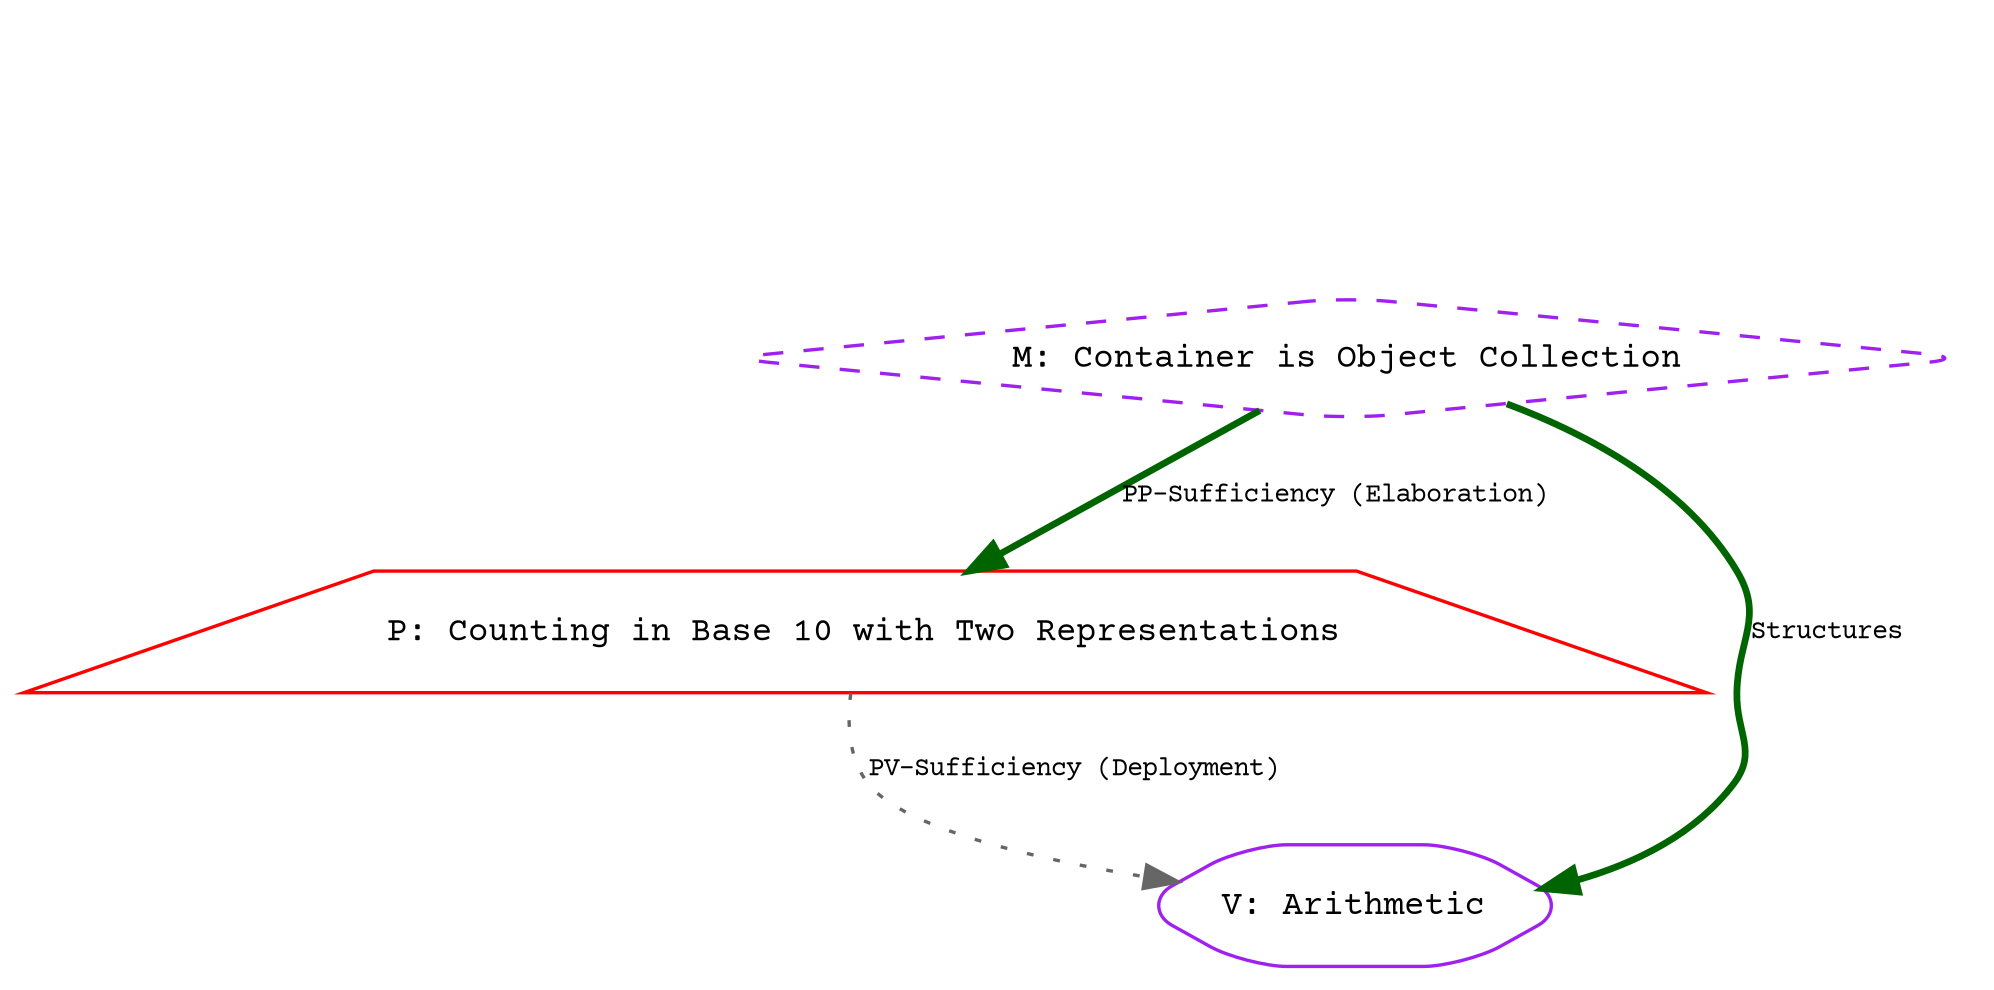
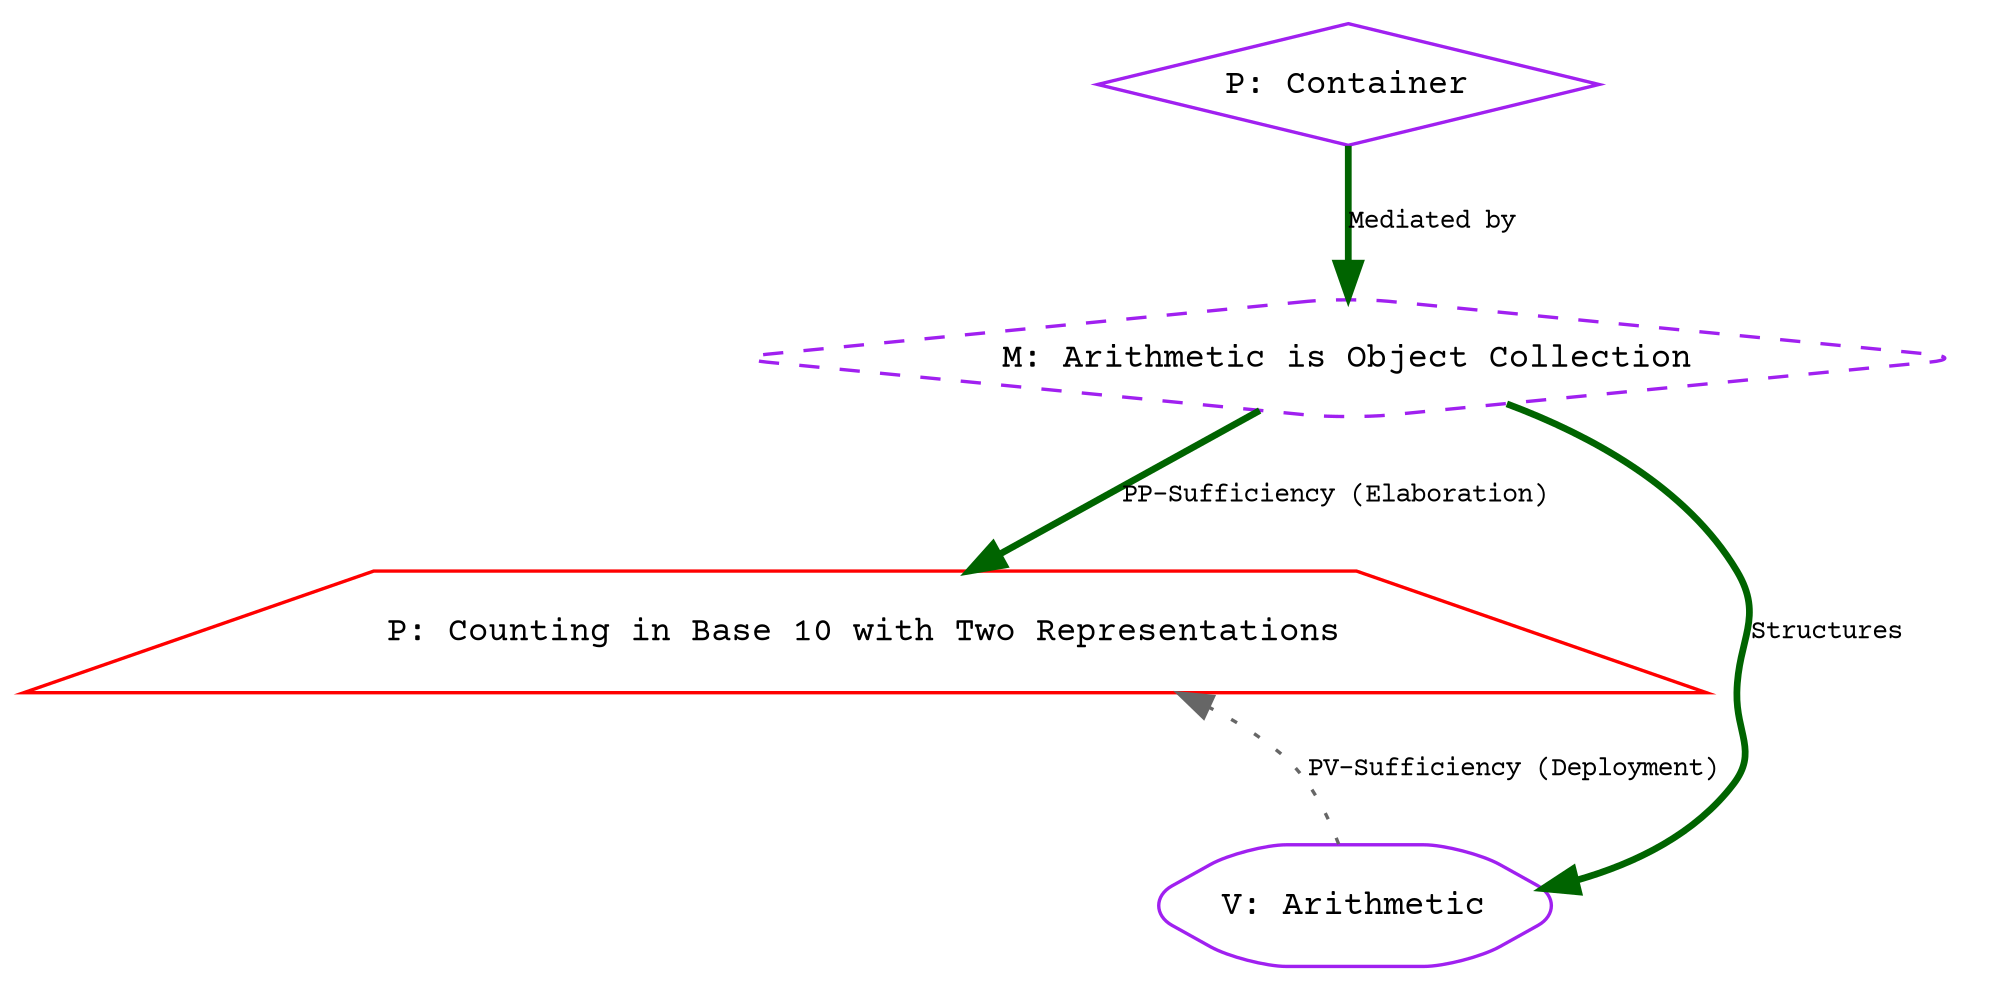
none -> (1348, 84)
(1348, 358) -> (1348, 358)
(955, 832) -> (1289, 761)
